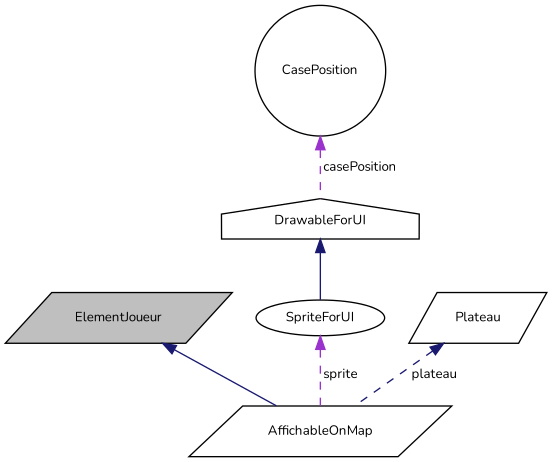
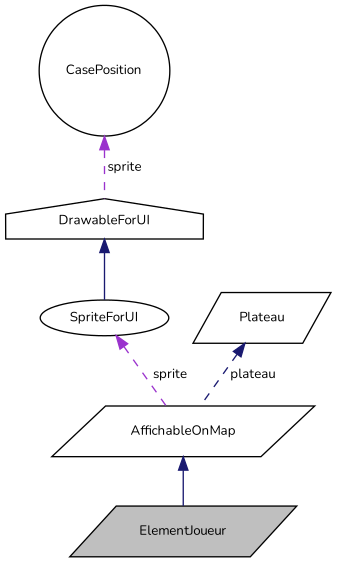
(359, 167) -> (123, 167)
(225, 378) -> (183, 488)
